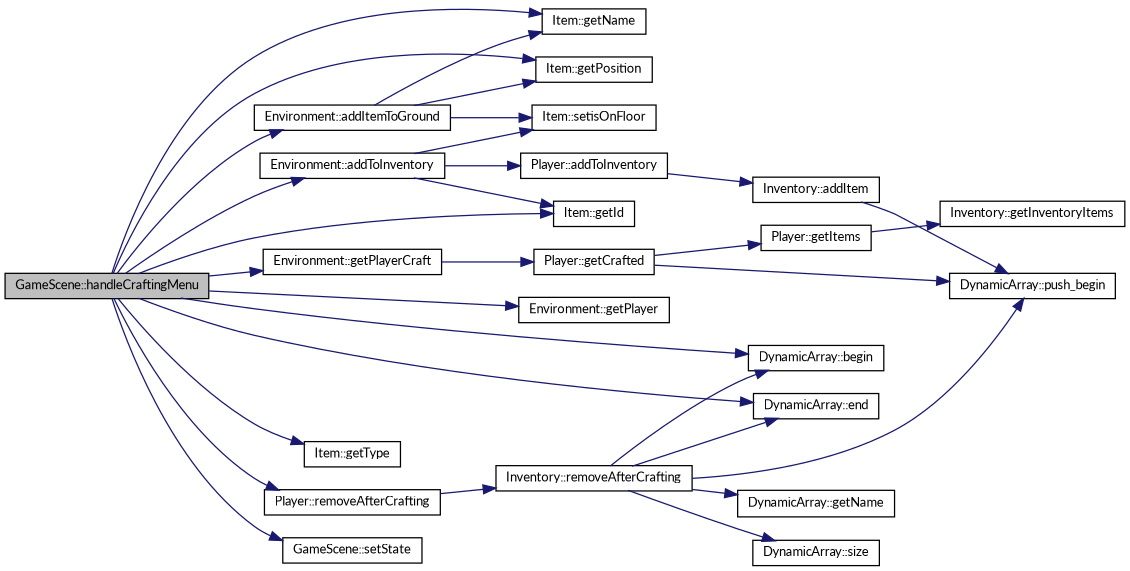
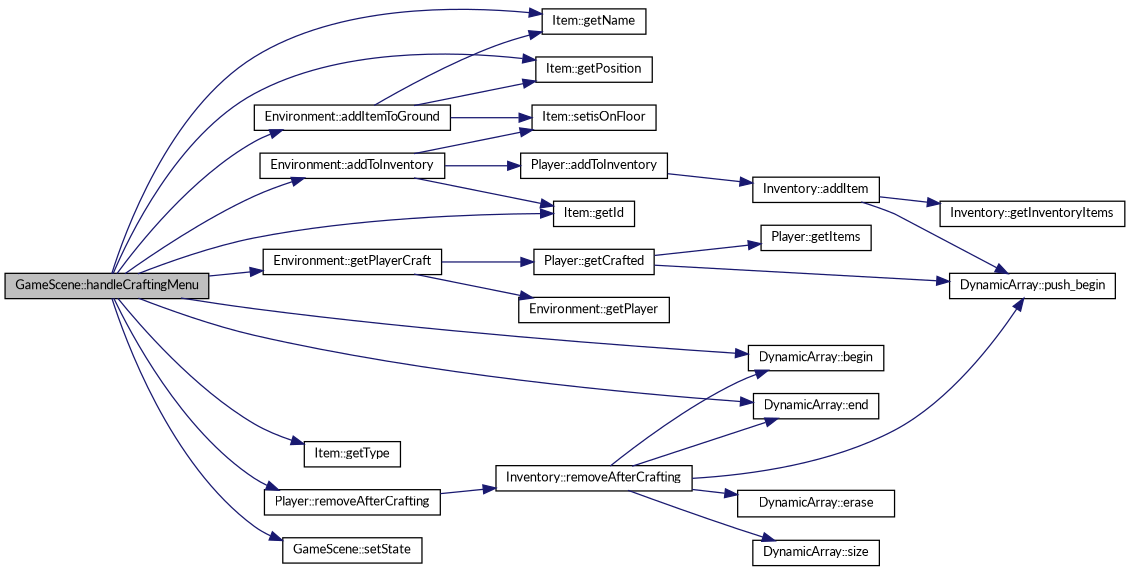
(899, 229) -> (903, 199)
(357, 298) -> (467, 285)
(816, 504) -> (816, 504)
